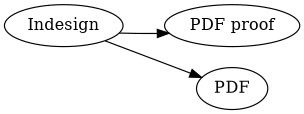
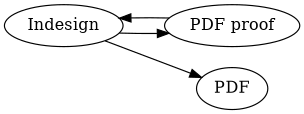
none -> (150, 18)
